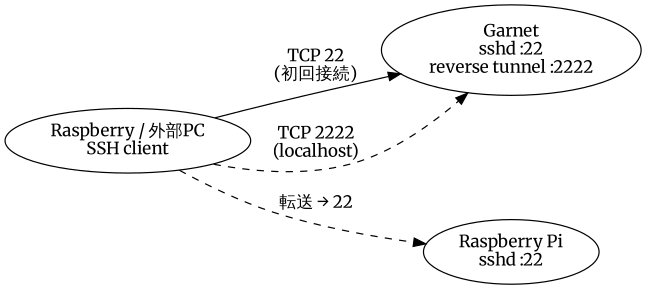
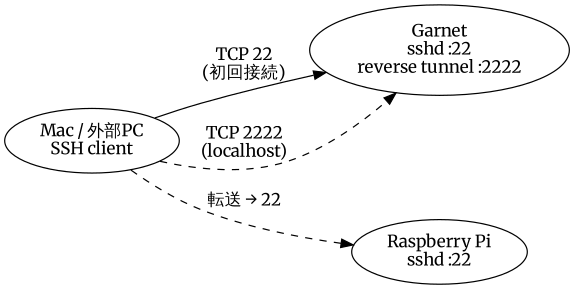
(128, 141) -> (92, 141)
